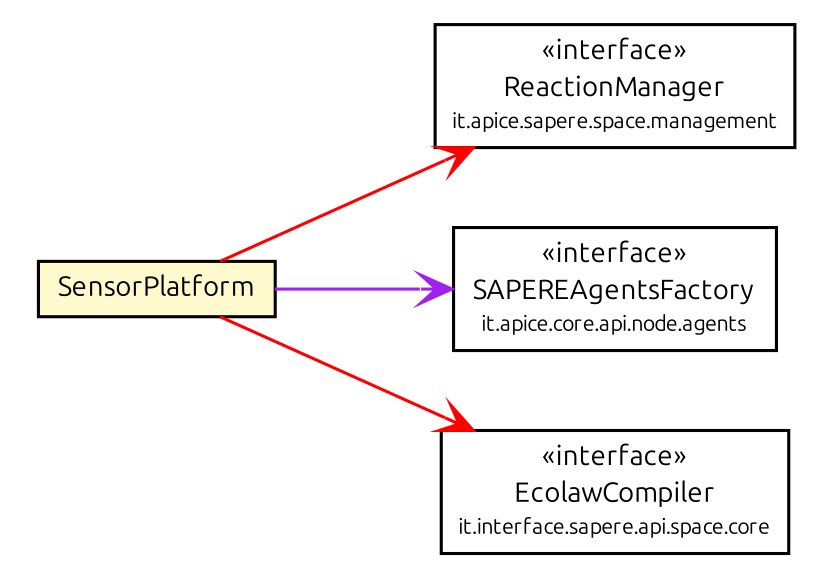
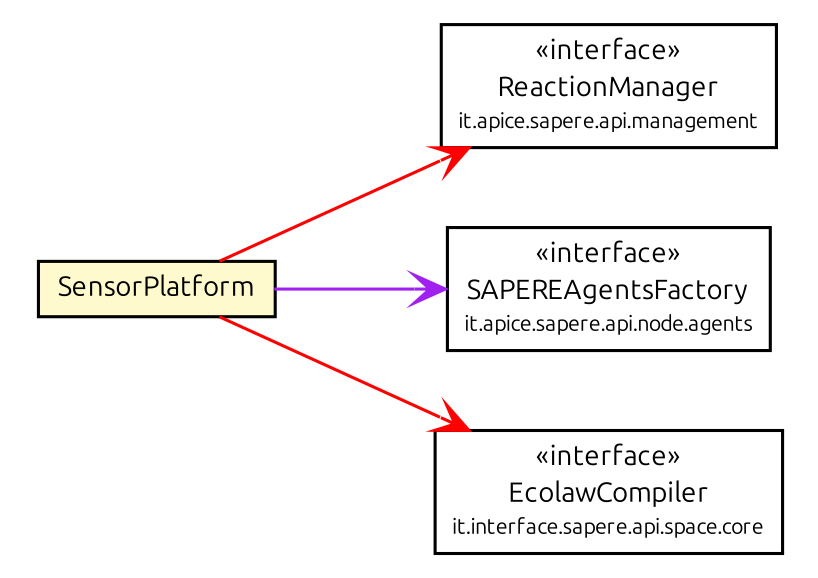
(615, 121) -> (609, 121)
(615, 324) -> (609, 324)
